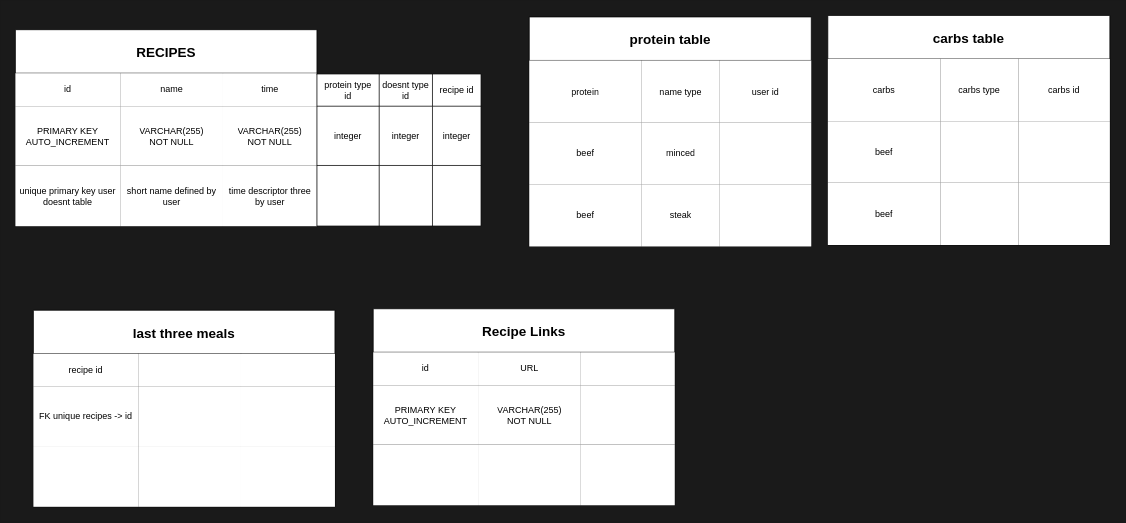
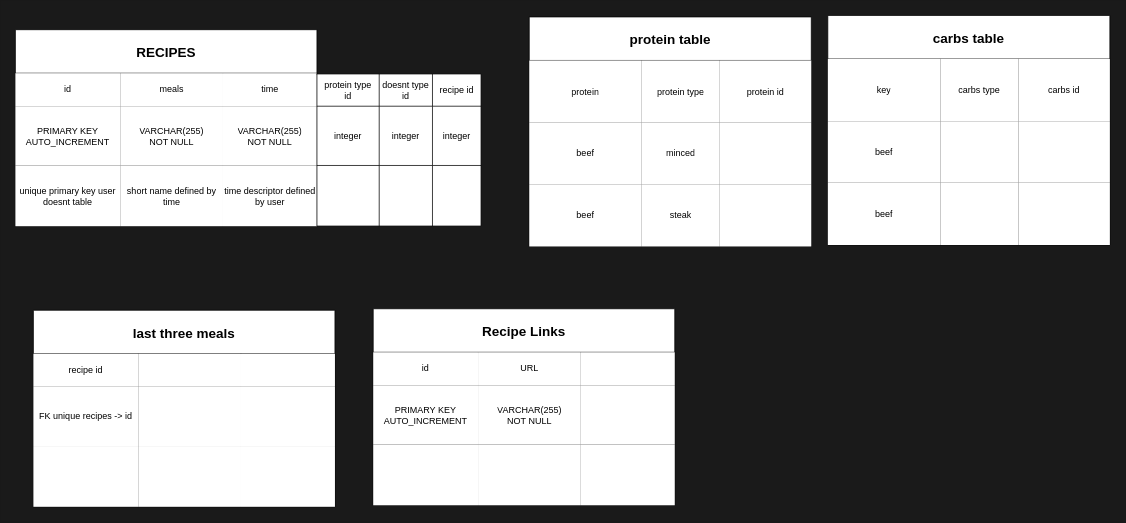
(172, 90) -> (172, 90)
(884, 90) -> (884, 90)
(681, 92) -> (681, 92)
(765, 92) -> (765, 92)
(172, 196) -> (172, 196)
(270, 196) -> (270, 196)
